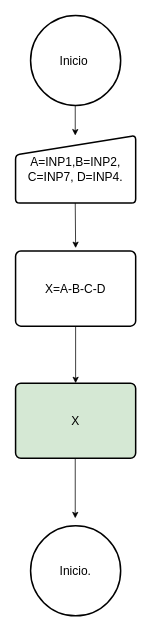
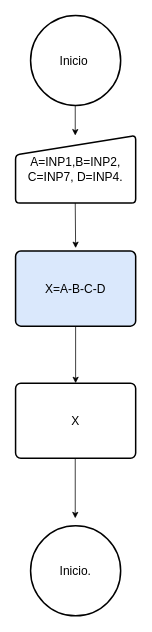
(75, 288) -> (75, 288)
(75, 420) -> (75, 420)
